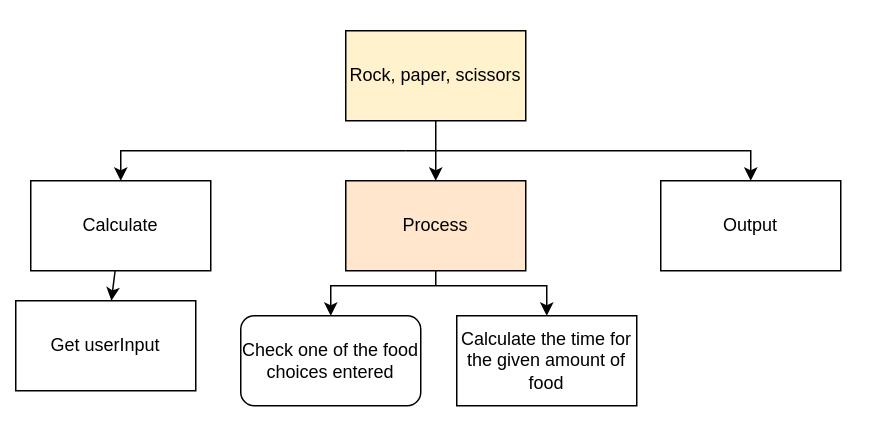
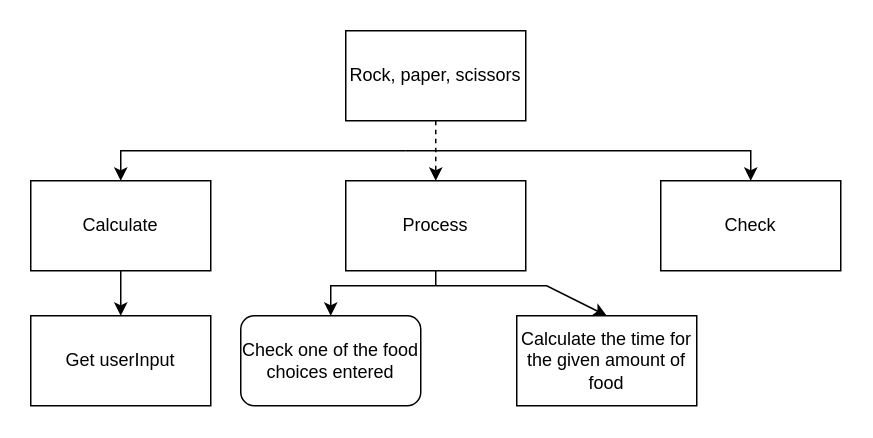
(436, 76) -> (436, 76)
(436, 145) -> (436, 145)
(436, 226) -> (436, 226)
(751, 226) -> (751, 226)
(106, 346) -> (121, 361)
(547, 361) -> (607, 361)
